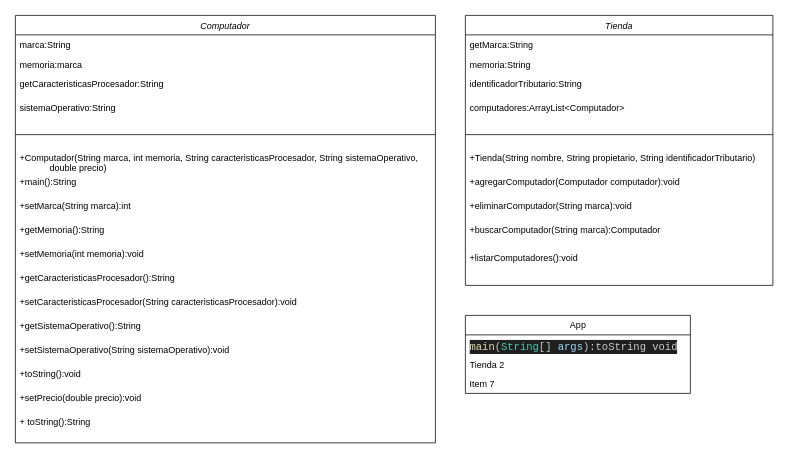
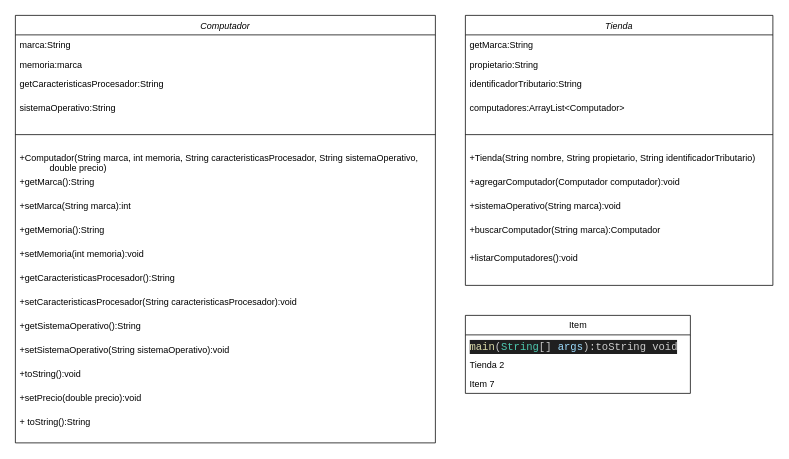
(501, 65) -> (510, 65)
(51, 182) -> (63, 182)
(557, 206) -> (553, 206)
(578, 325) -> (578, 325)
